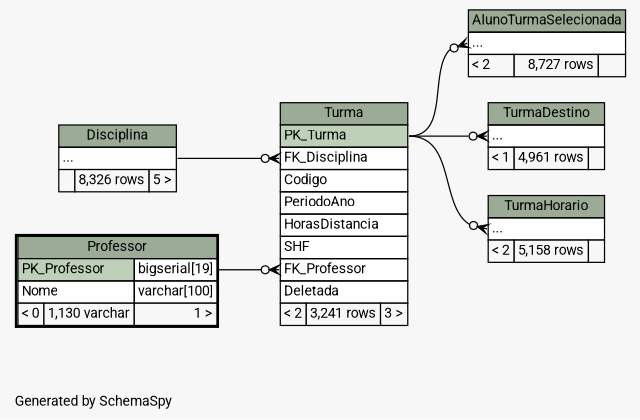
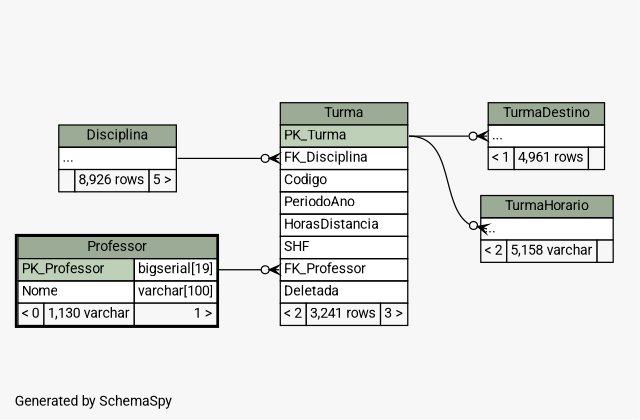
(546, 43) -> none
(112, 180) -> (112, 180)
(551, 251) -> (552, 251)
